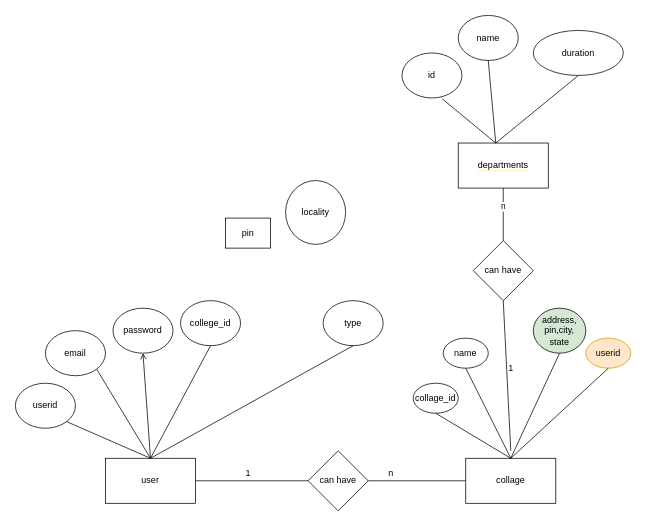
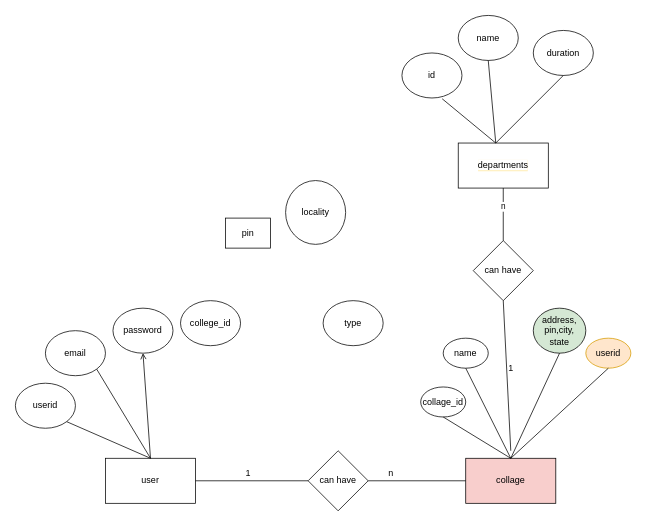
(578, 53) -> (563, 53)
(435, 398) -> (443, 402)
(181, 400) -> none
(252, 401) -> none
(510, 480) -> (510, 480)
